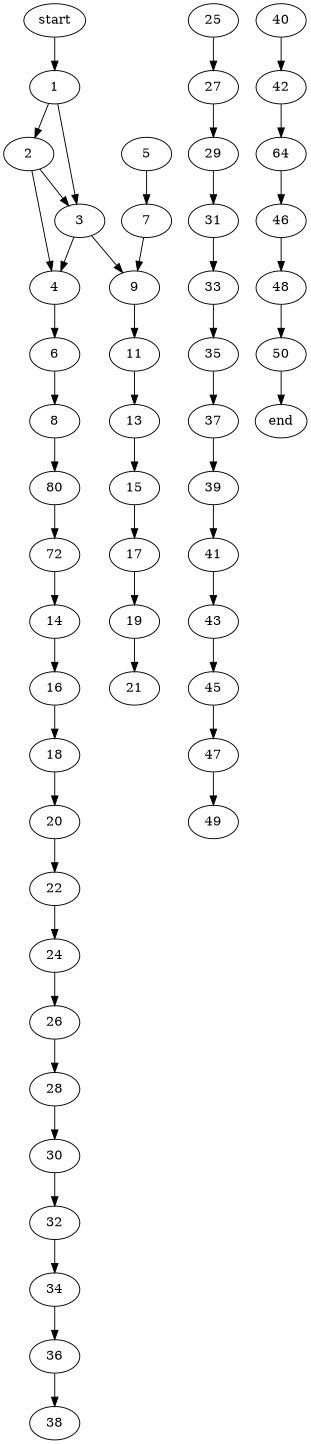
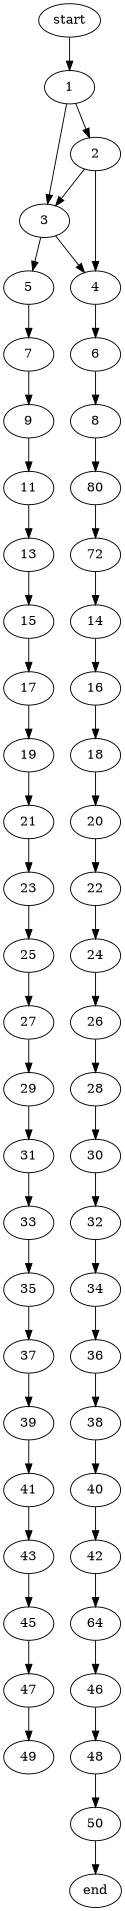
(104, 251) -> (38, 249)
none -> (29, 889)
none -> (96, 1452)
